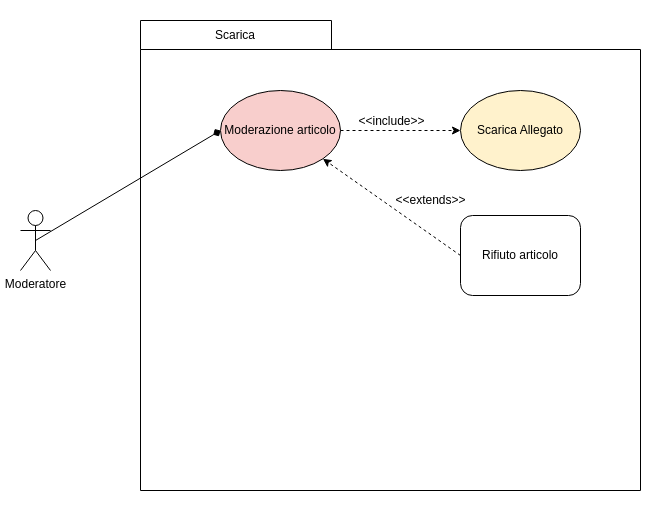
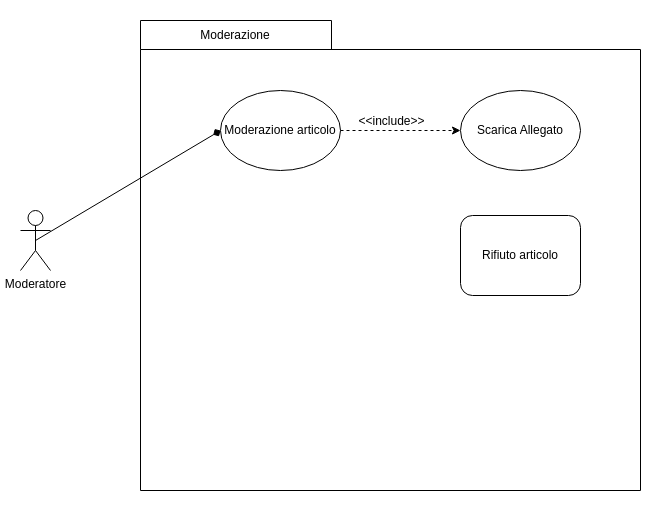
(236, 36) -> (236, 36)
(281, 131) -> (281, 131)
(521, 131) -> (521, 131)
(395, 209) -> none
